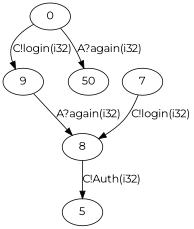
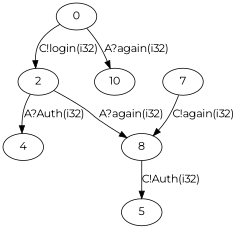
(23, 82) -> (38, 82)
(88, 82) -> (115, 82)
(161, 114) -> (203, 114)
none -> (23, 147)
